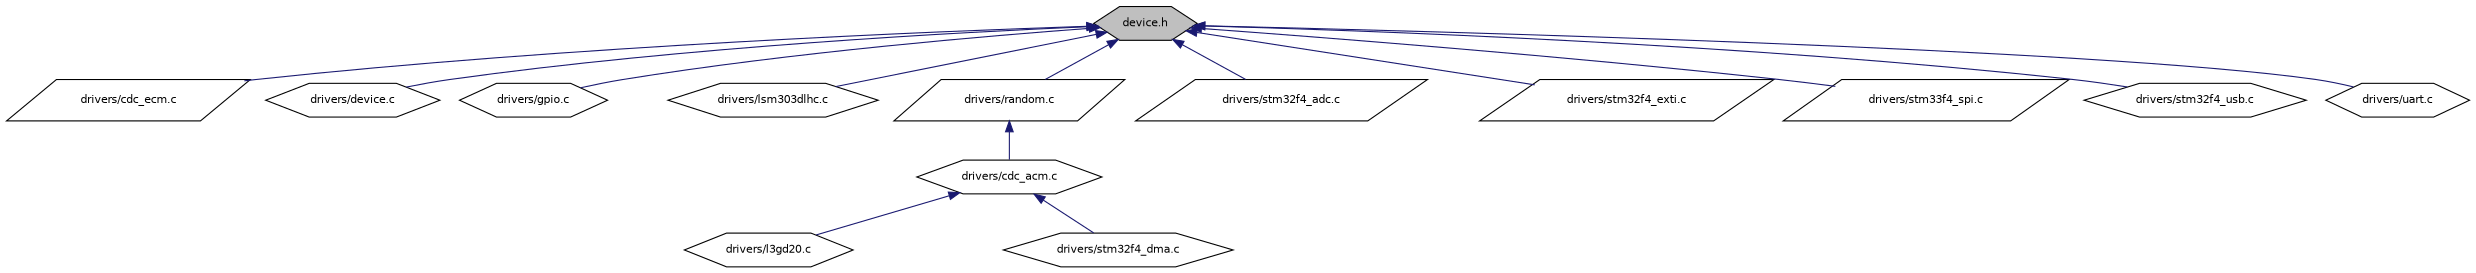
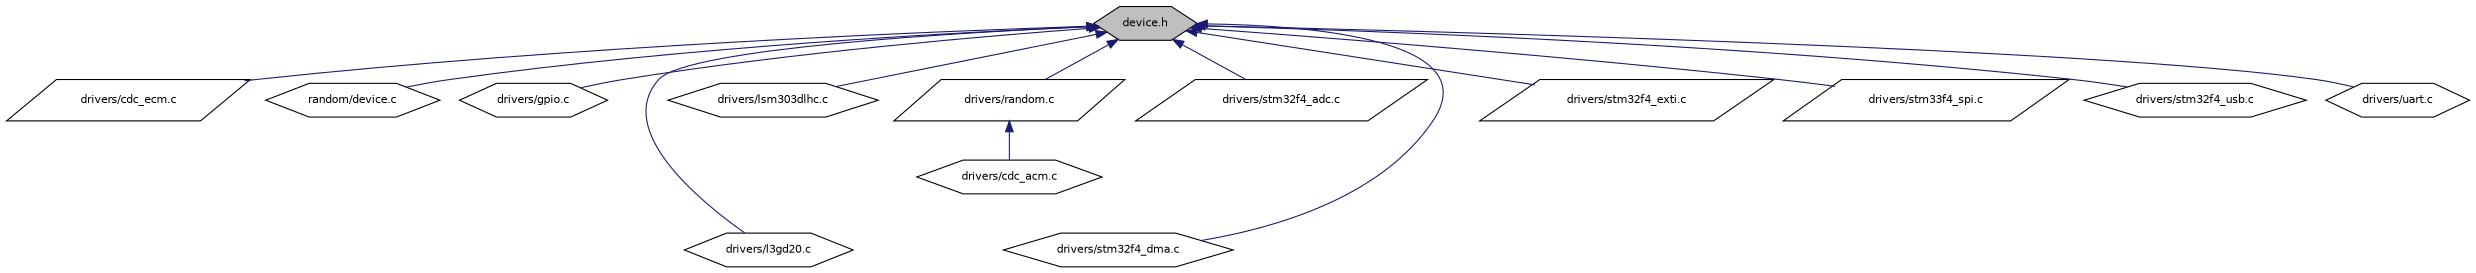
(353, 100) -> (353, 100)
(883, 215) -> (742, 55)
(1068, 217) -> (1437, 111)
